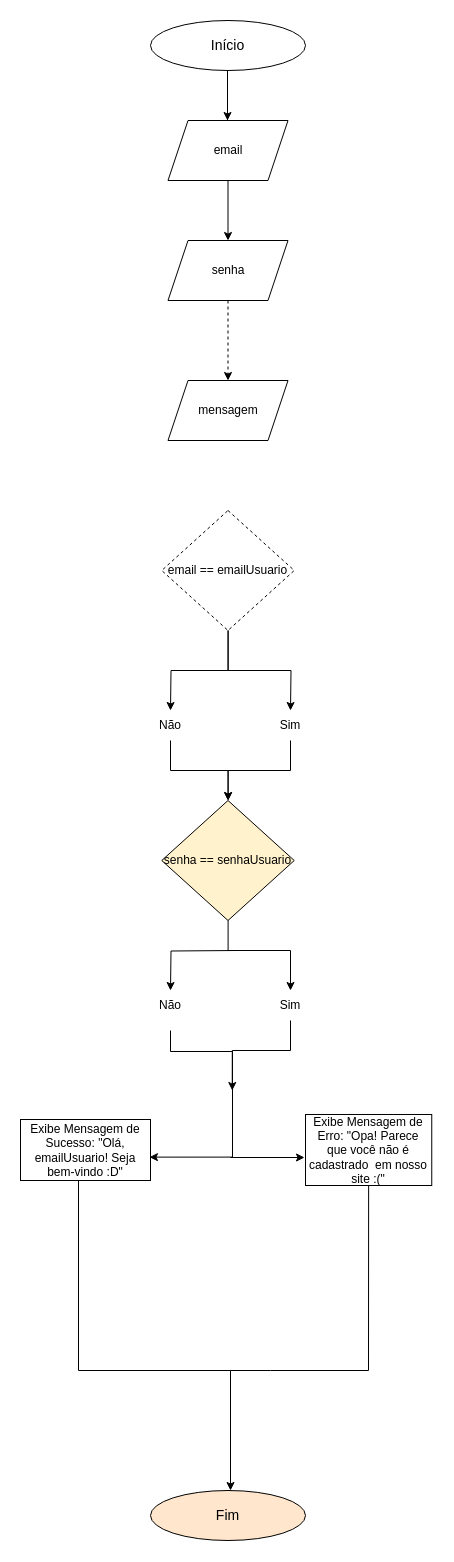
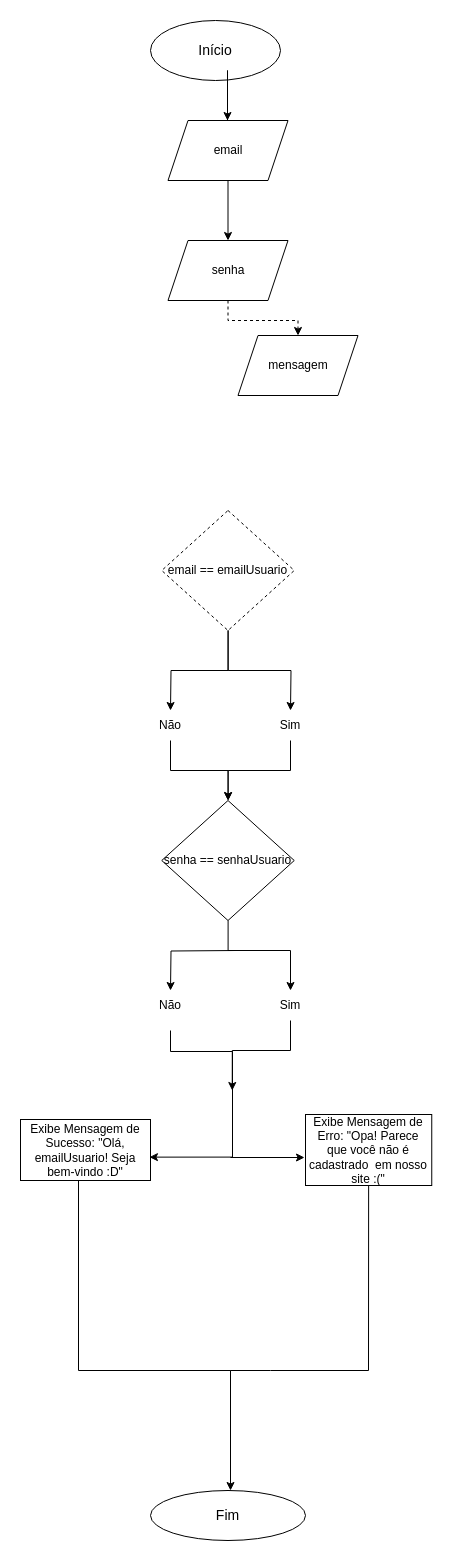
(228, 46) -> (216, 51)
(228, 411) -> (298, 366)
(228, 861) -> (228, 861)
(228, 1516) -> (228, 1516)
